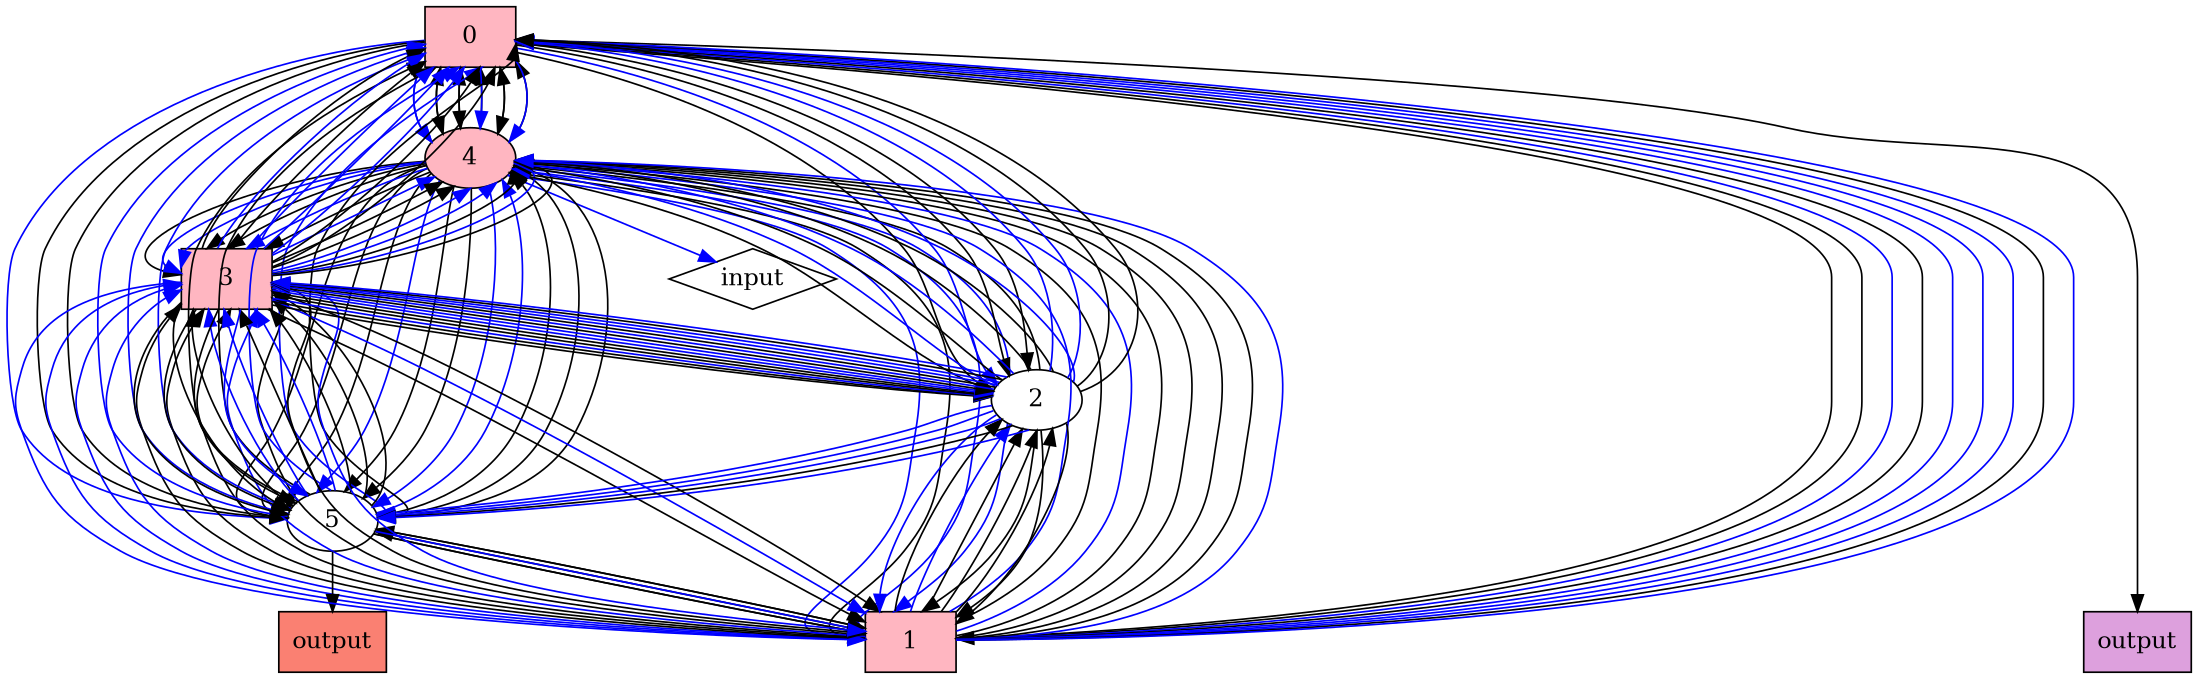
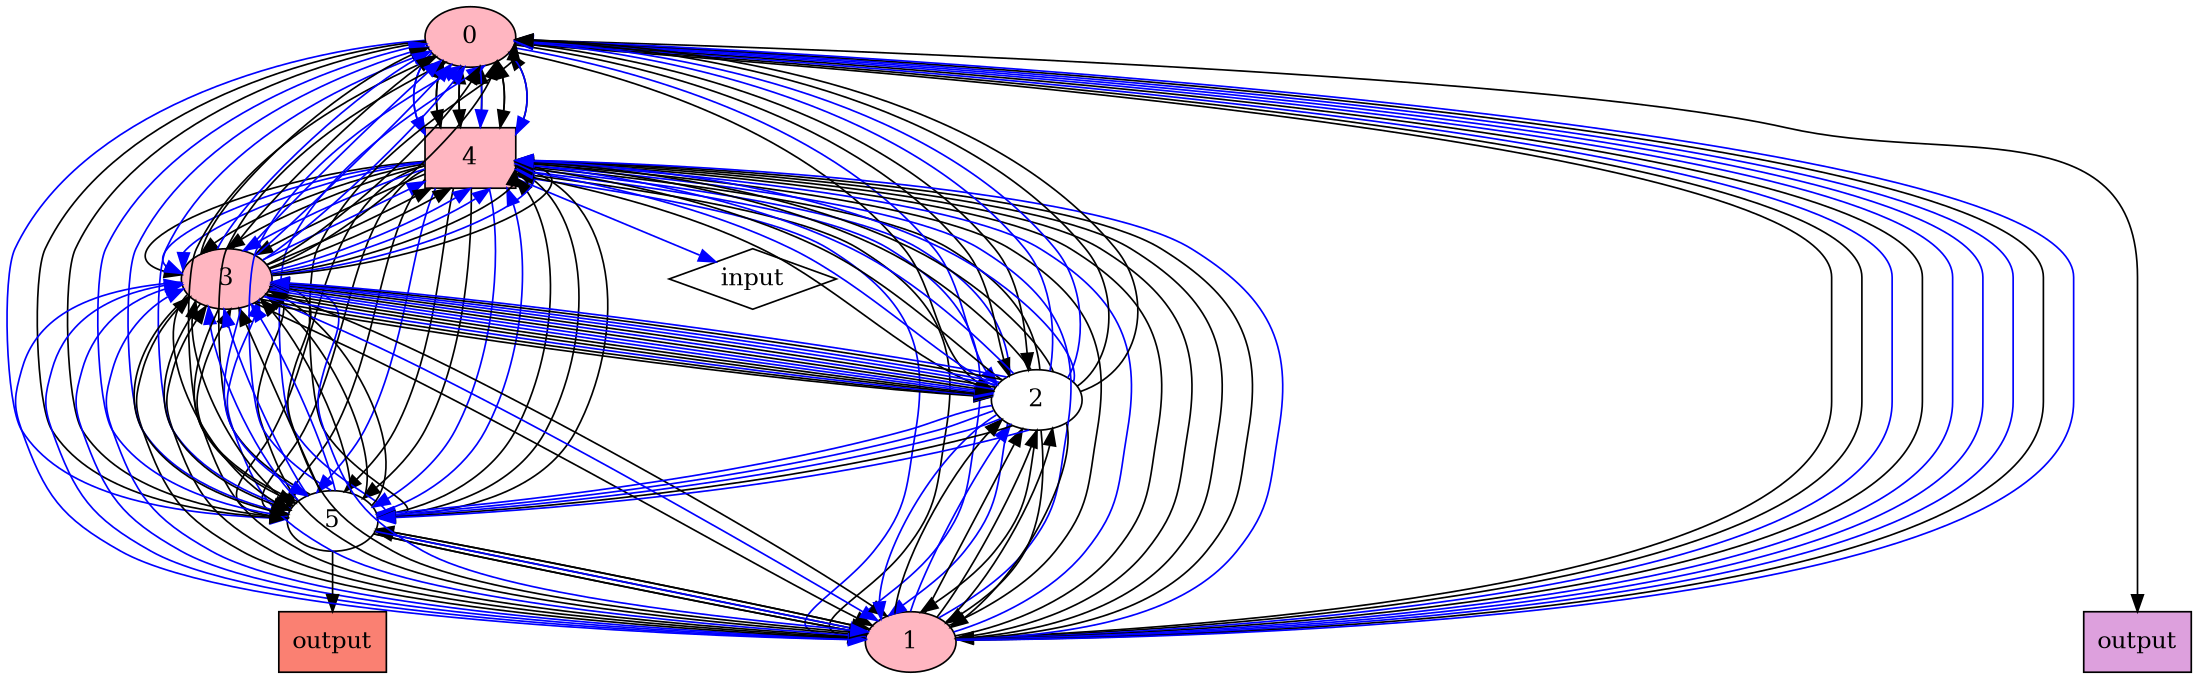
(470, 37) -> (470, 37)
(470, 158) -> (470, 158)
(227, 279) -> (227, 279)
(911, 642) -> (911, 642)
